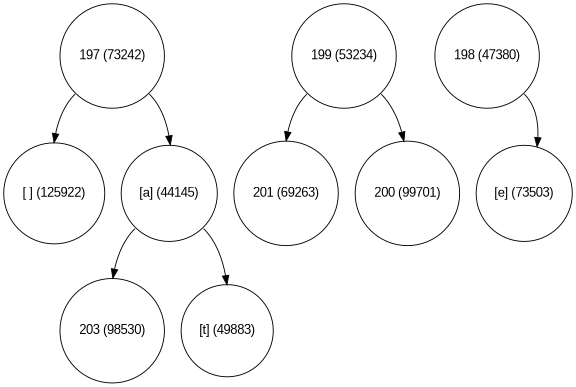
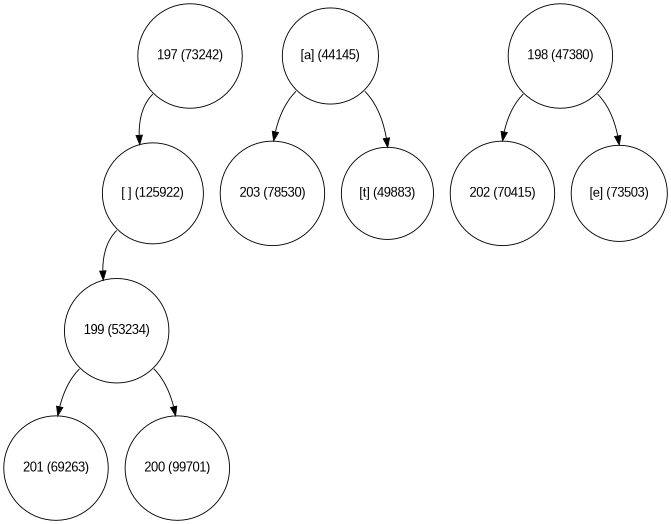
(162, 113) -> none
none -> (502, 193)
none -> (106, 249)
(112, 331) -> (272, 193)
